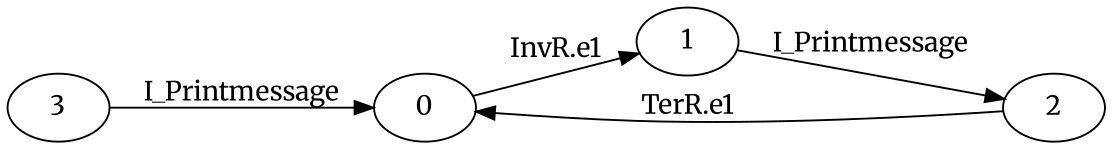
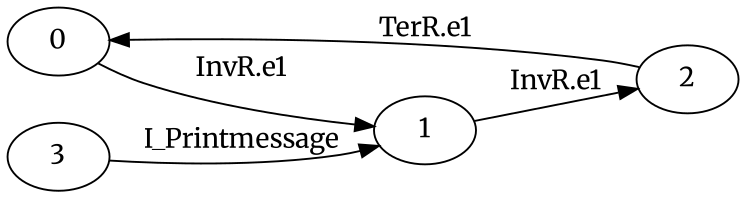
(871, 44) -> (556, 82)
(232, 108) -> (235, 163)
